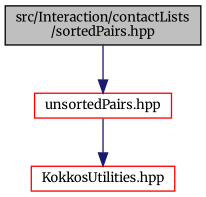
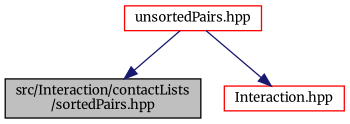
(103, 62) -> (157, 51)
(103, 179) -> (284, 98)
